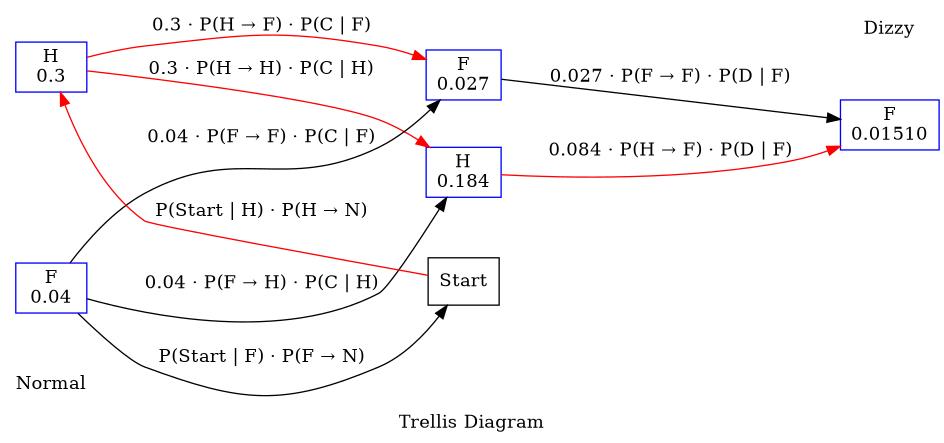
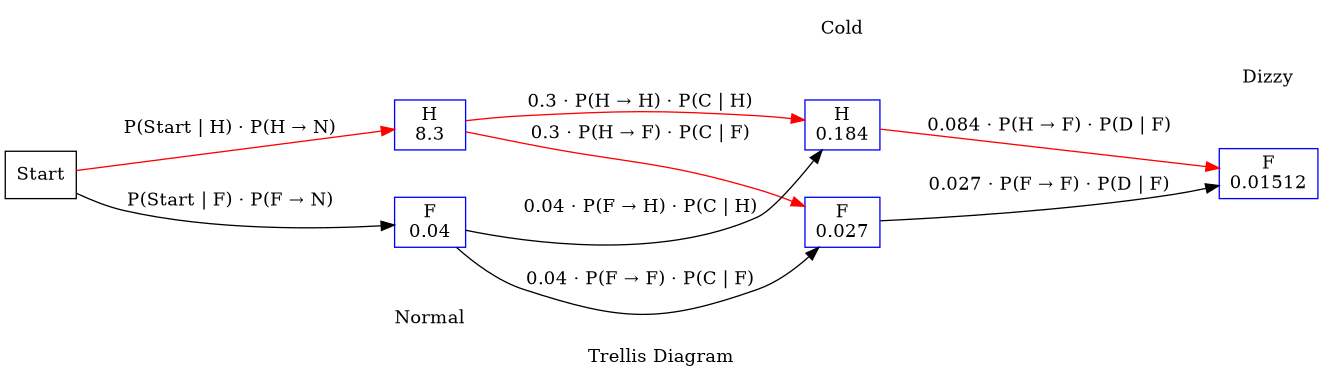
none -> (842, 29)
(51, 67) -> (430, 125)
(890, 125) -> (1269, 174)
(259, 395) -> (227, 225)
